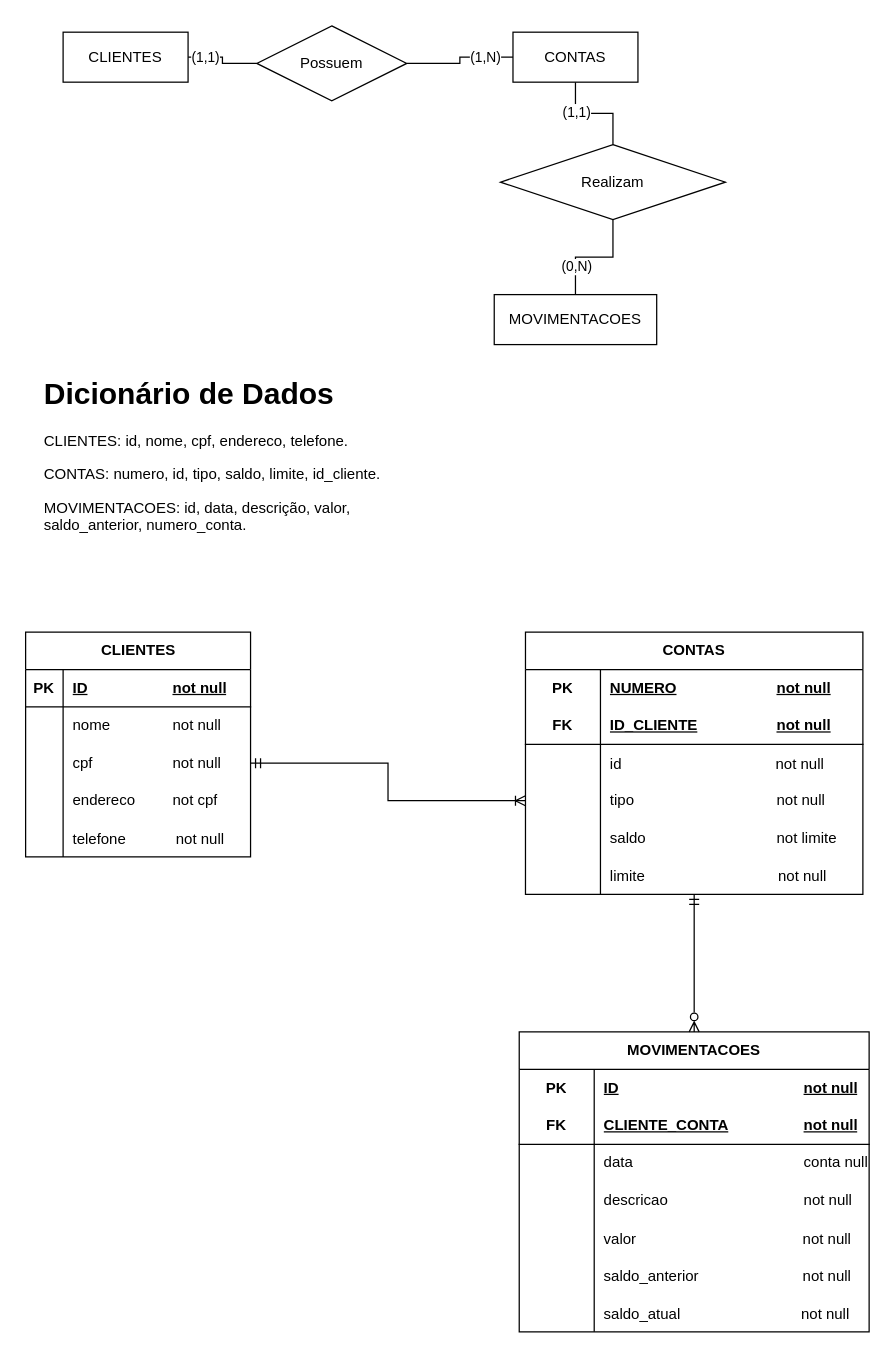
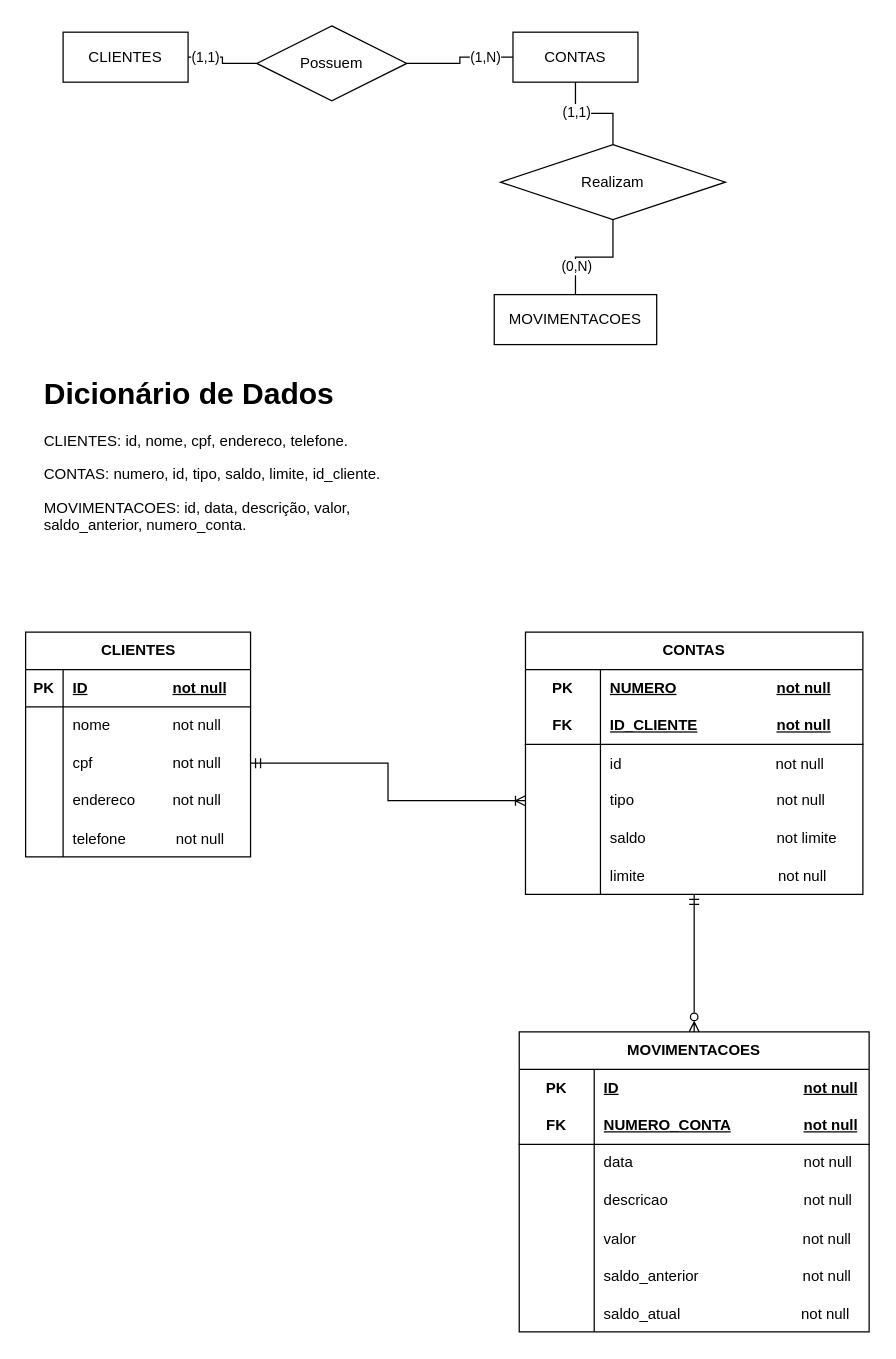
(143, 801) -> (143, 801)
(699, 1126) -> (695, 1126)
(683, 1163) -> (674, 1163)
